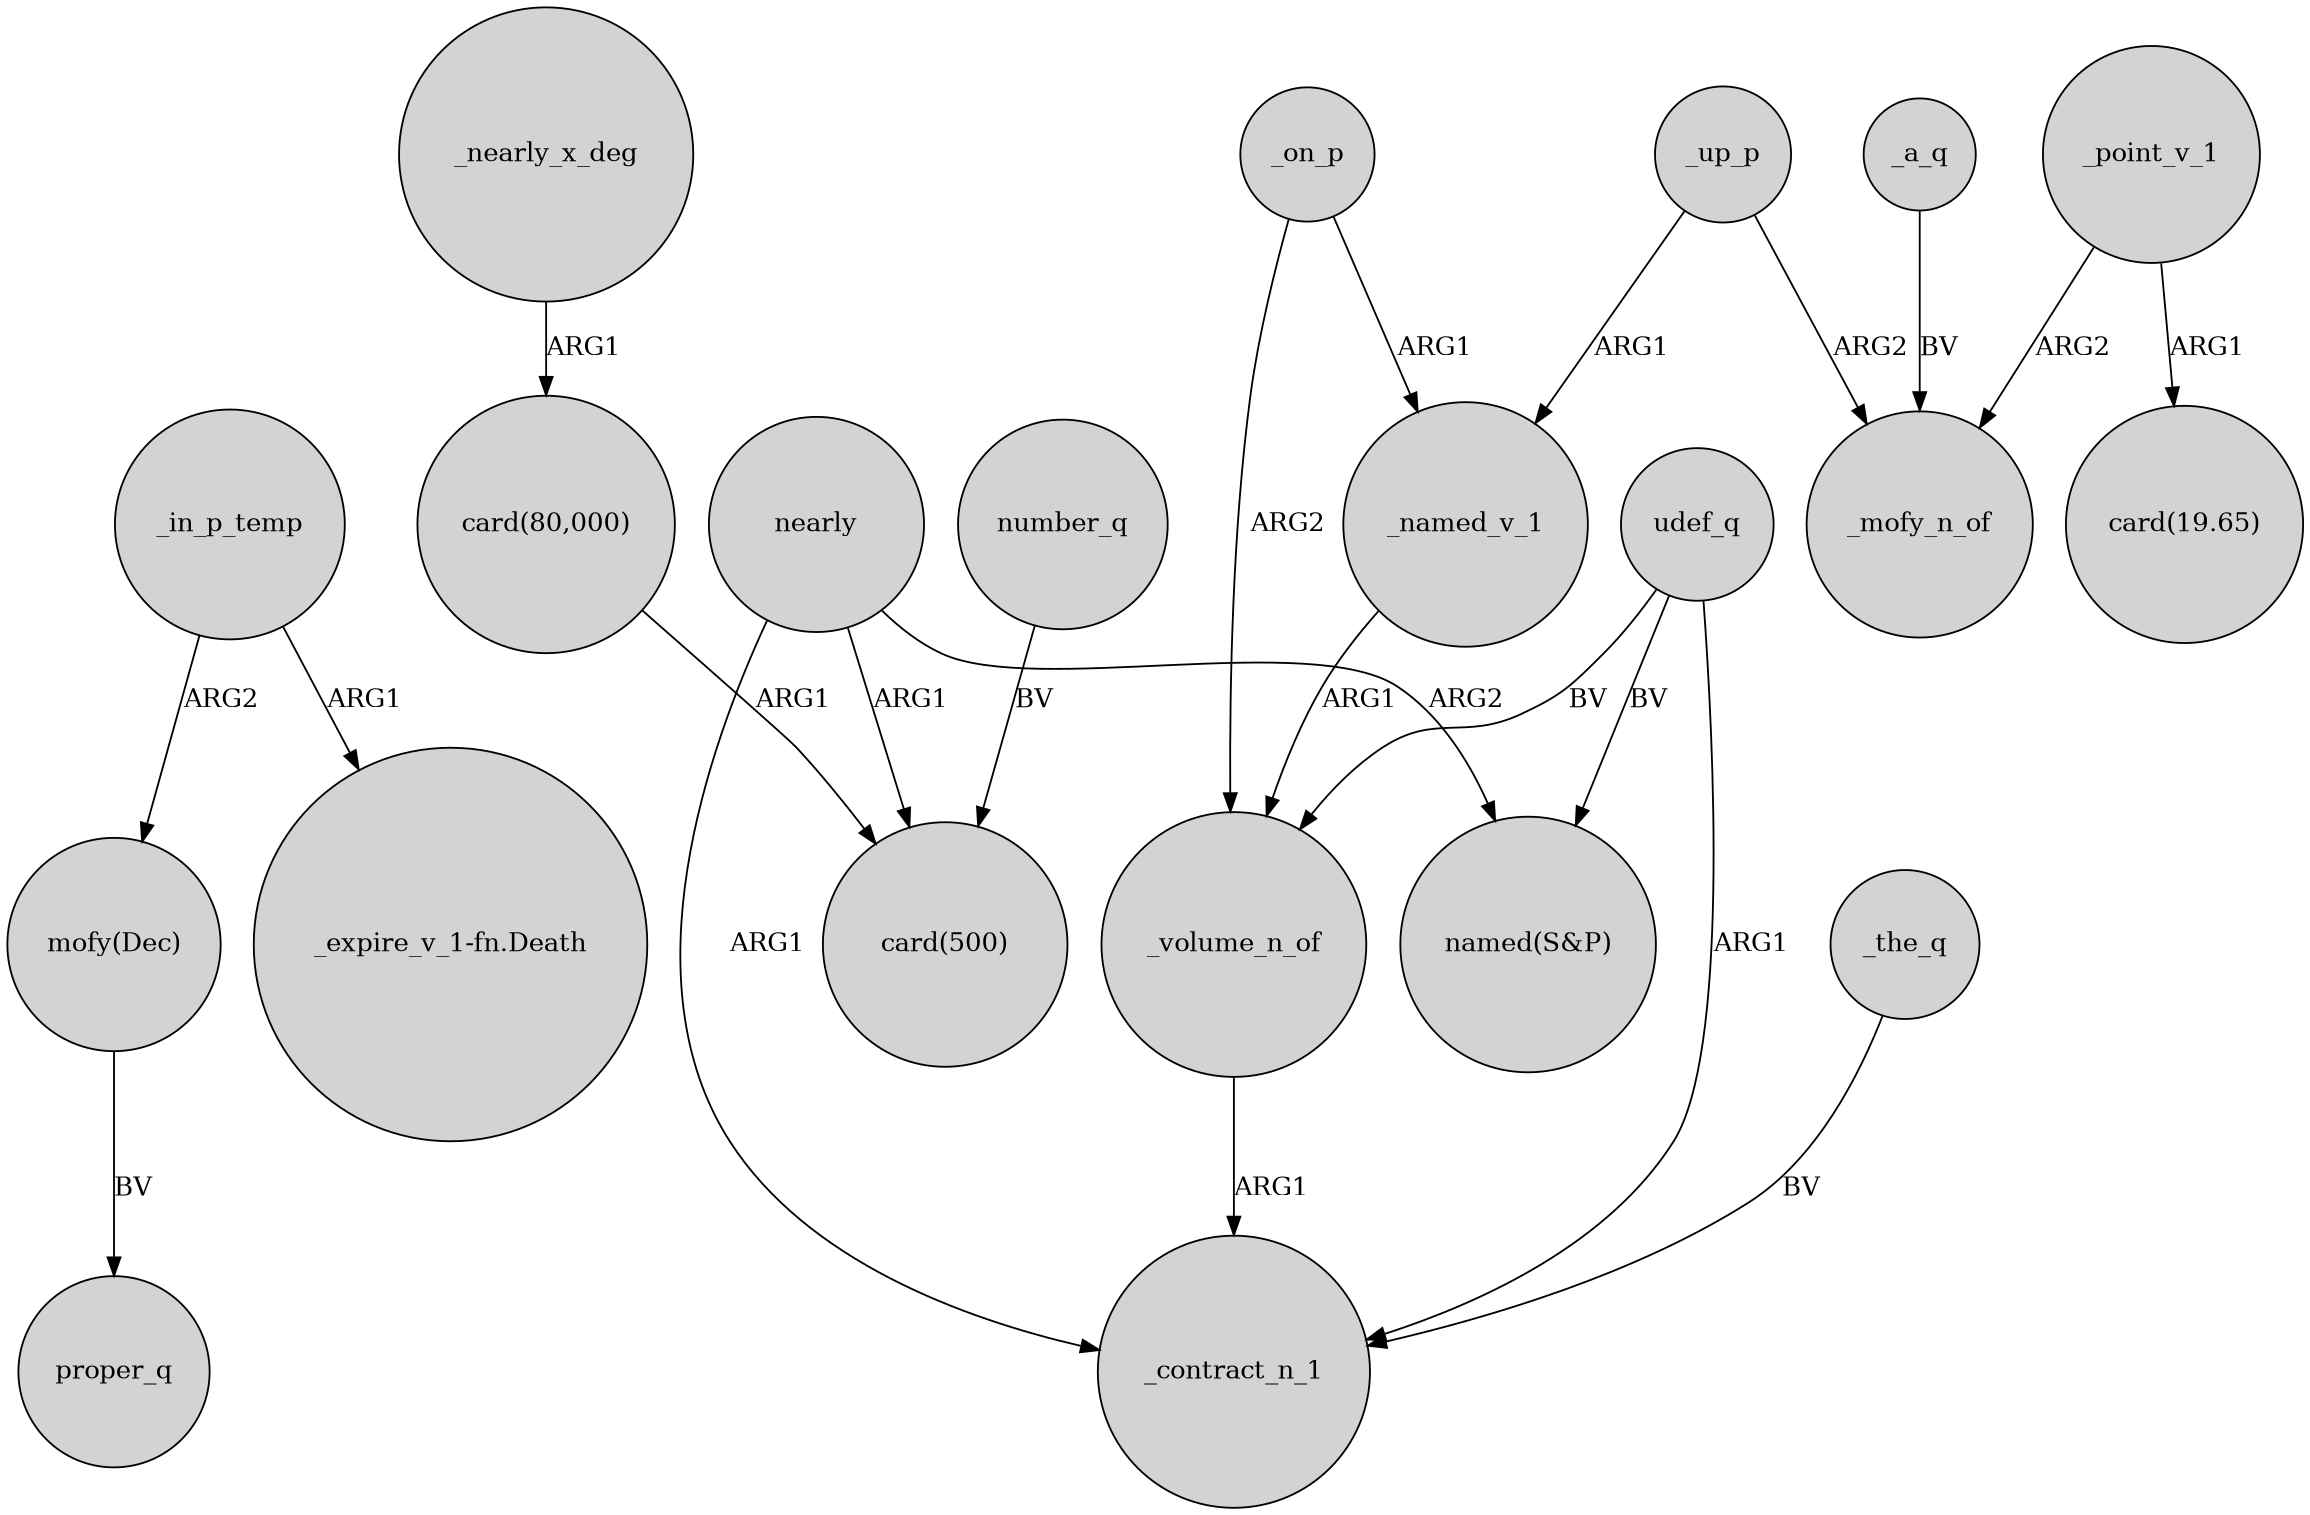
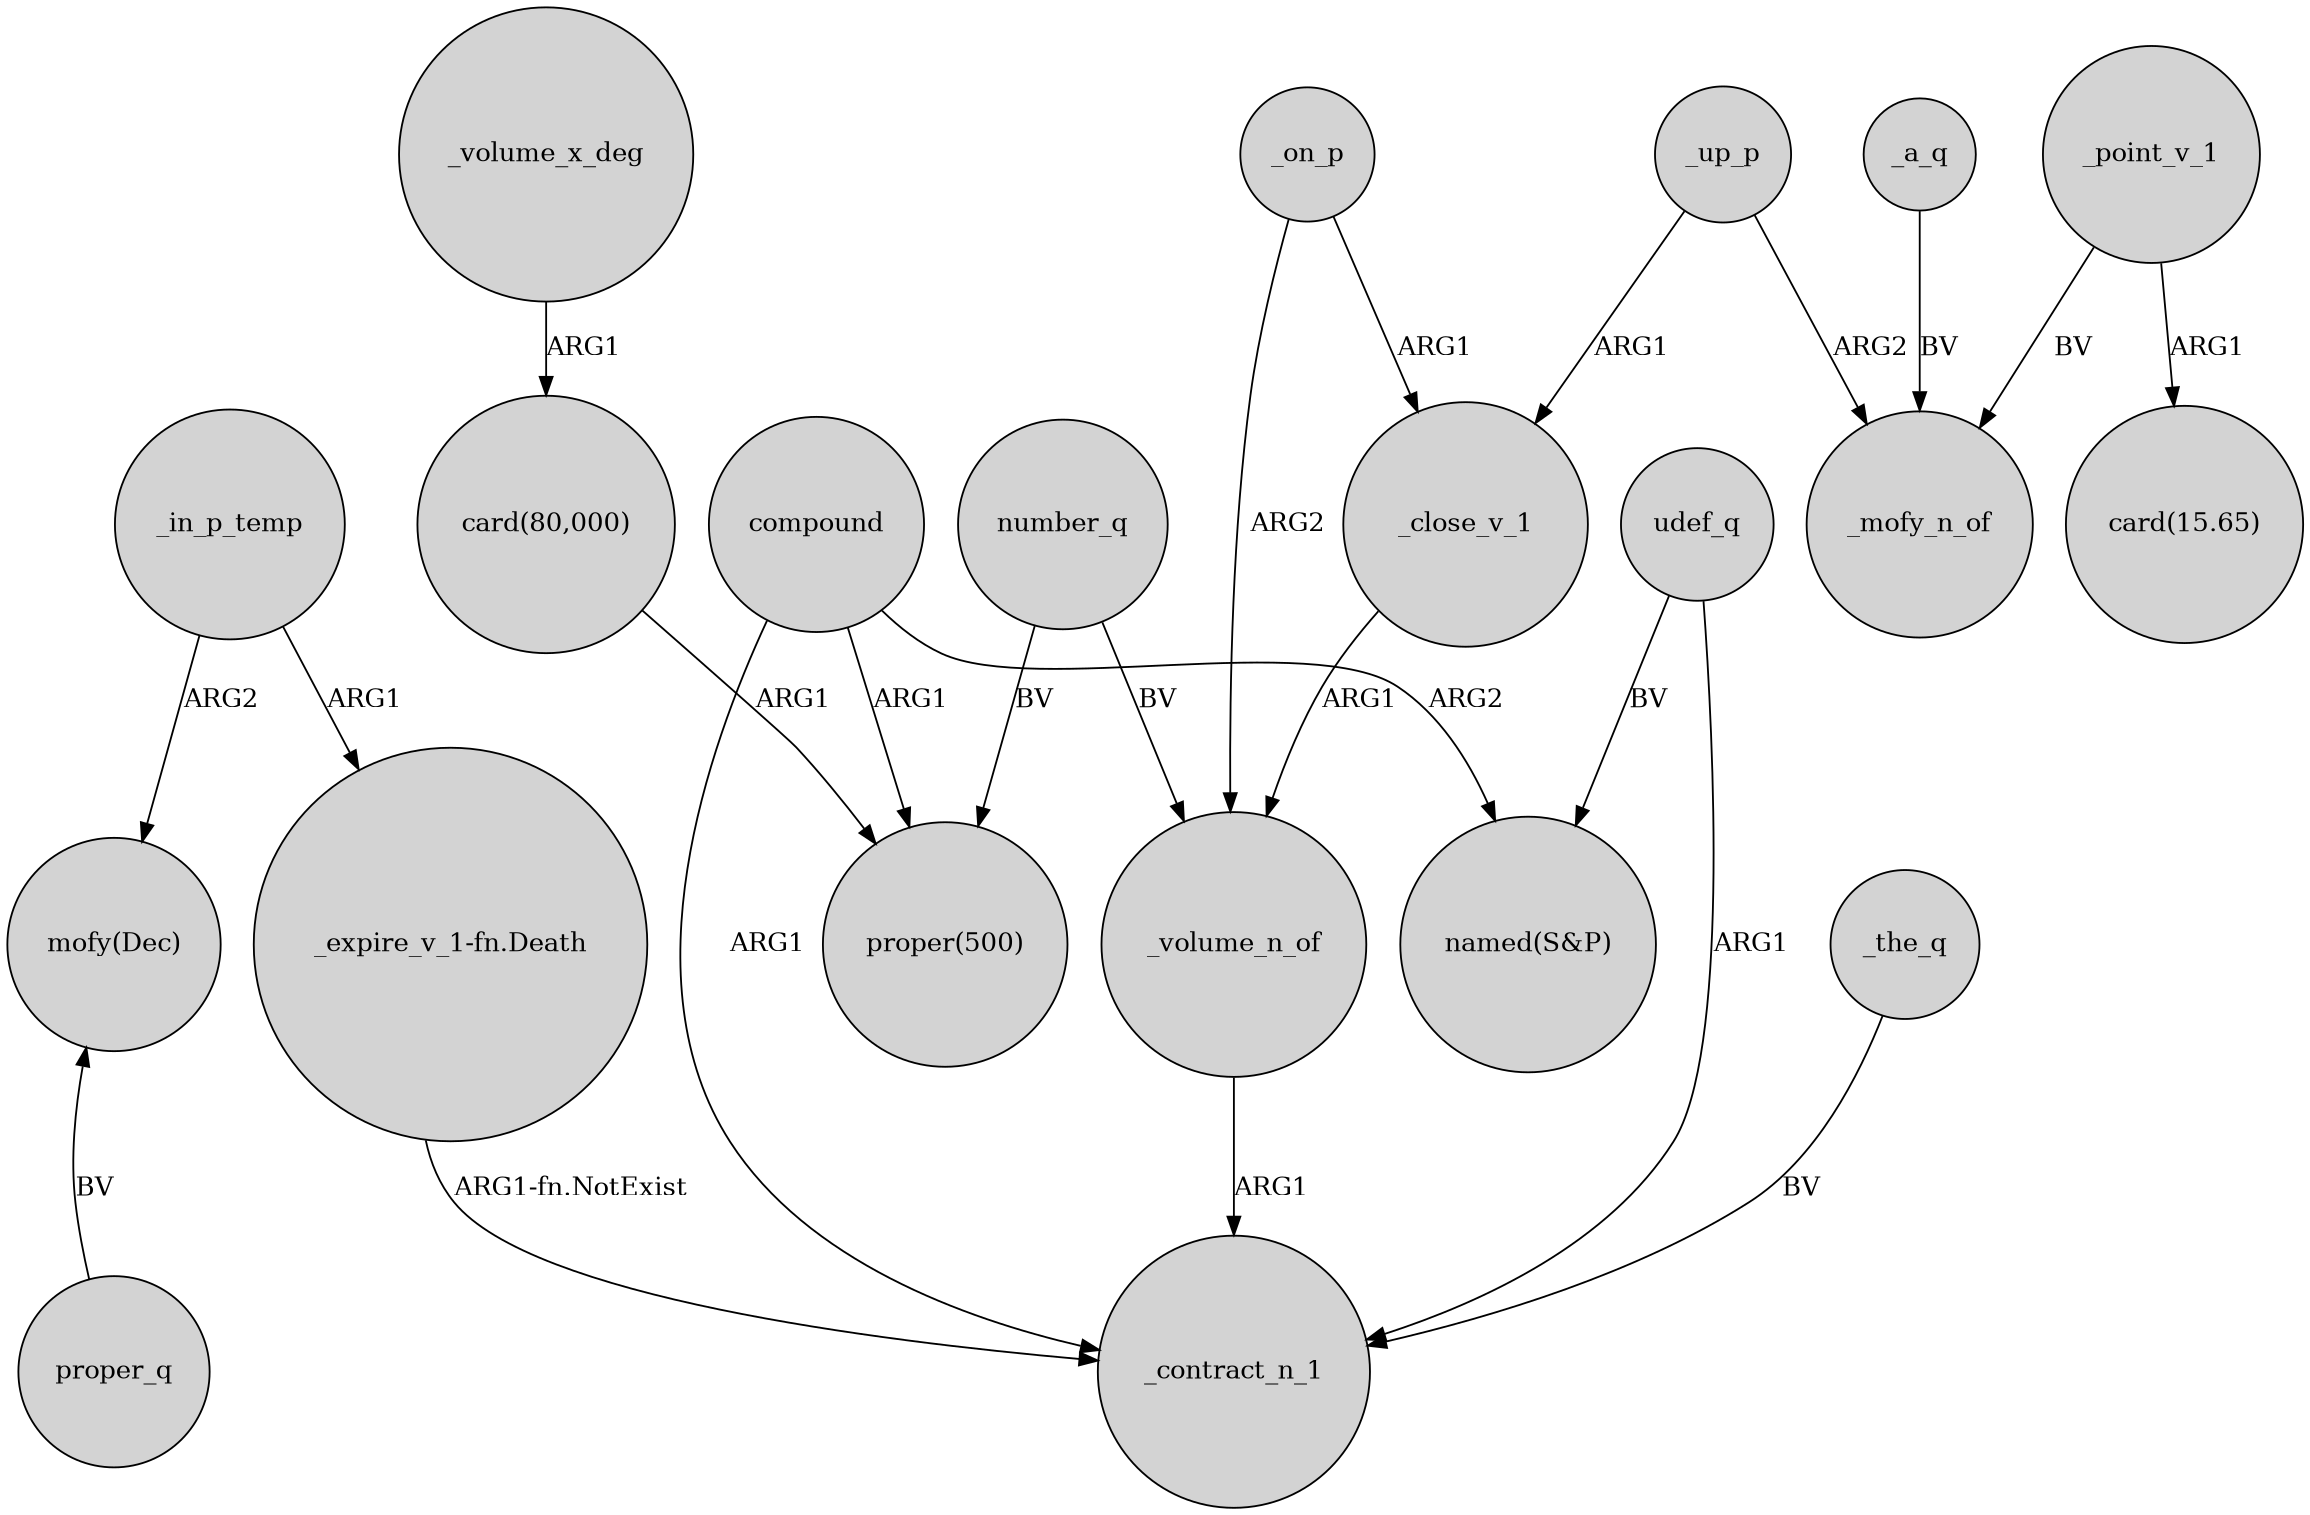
(546, 154) -> (546, 154)
(2073, 348) -> (2073, 348)
(816, 524) -> (816, 524)
(1466, 524) -> (1466, 524)
(2185, 524) -> (2185, 524)
(1495, 723) -> (1140, 713)
(945, 945) -> (945, 945)
(114, 1154) -> (74, 1173)
none -> (722, 1310)
